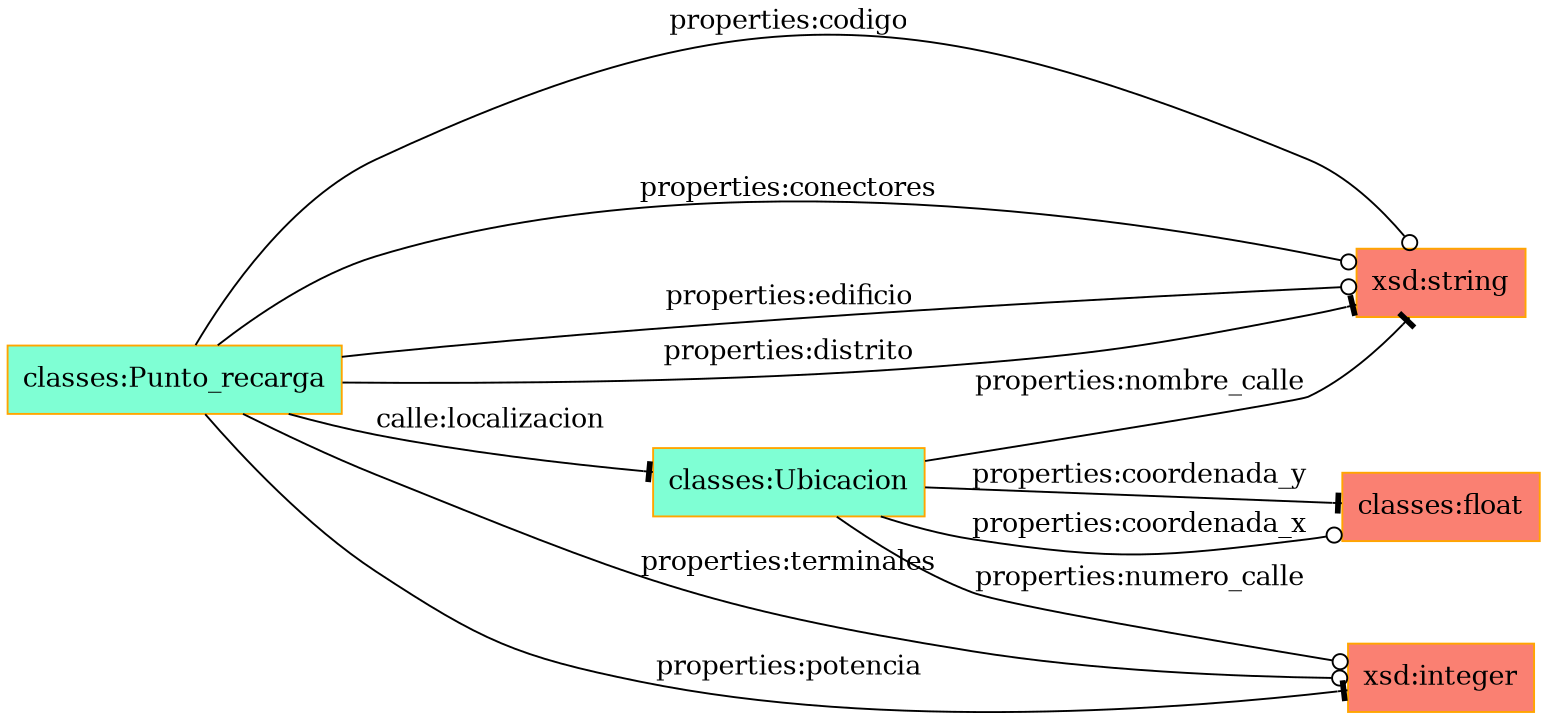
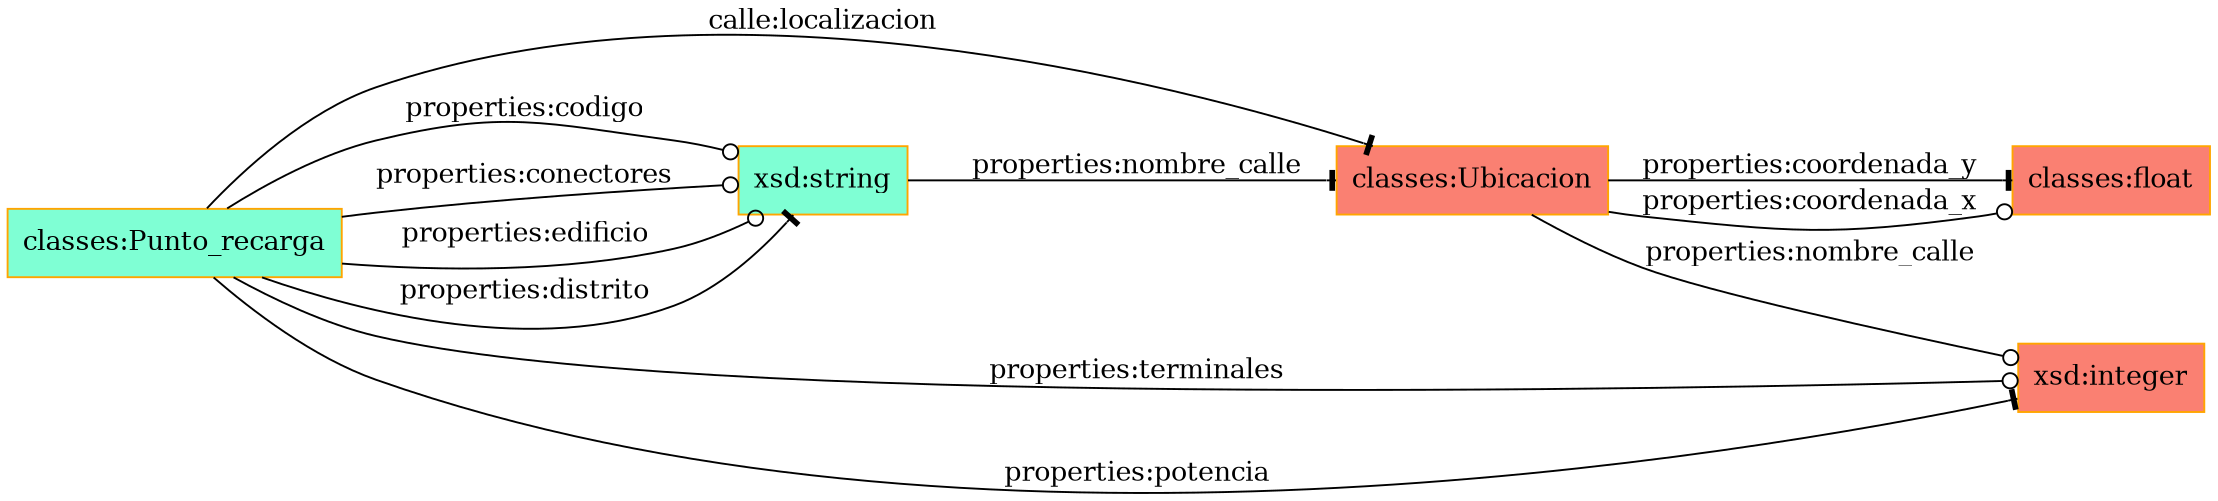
(1441, 283) -> (823, 180)
(1176, 420) -> (1117, 180)
(789, 482) -> (1472, 180)
(1140, 578) -> (1810, 253)
